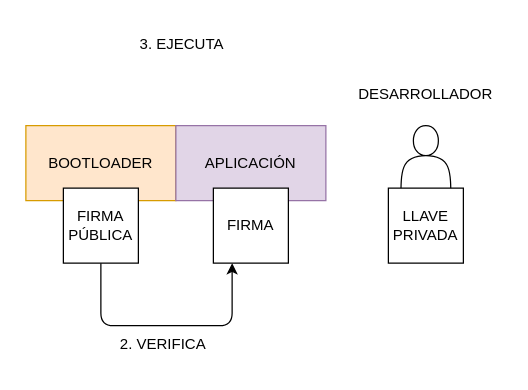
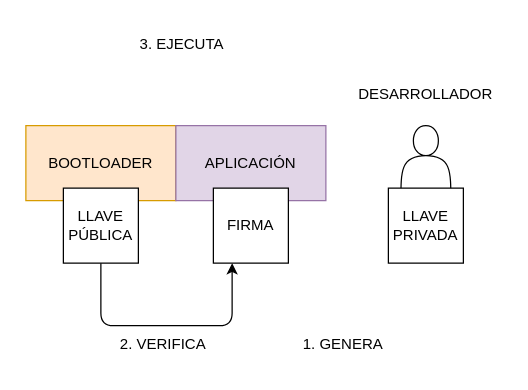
(101, 226) -> (101, 226)
none -> (343, 344)
